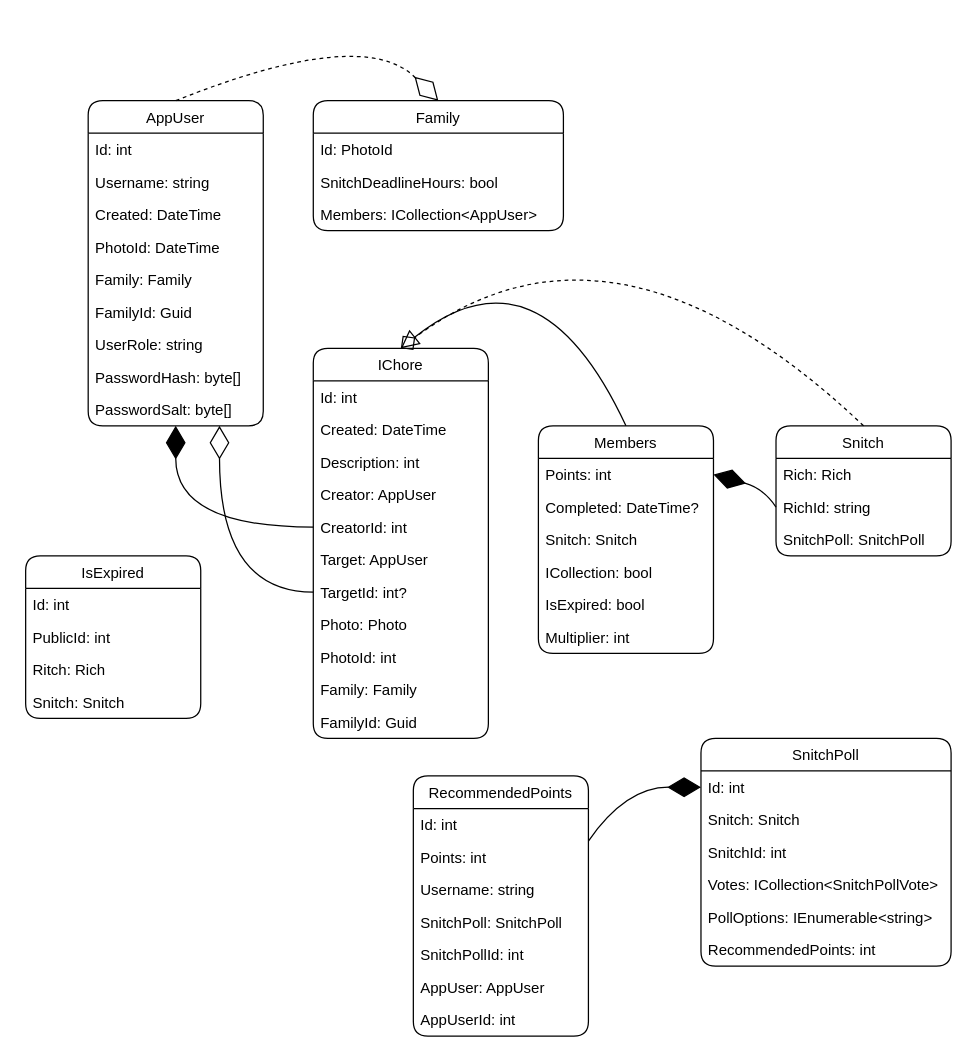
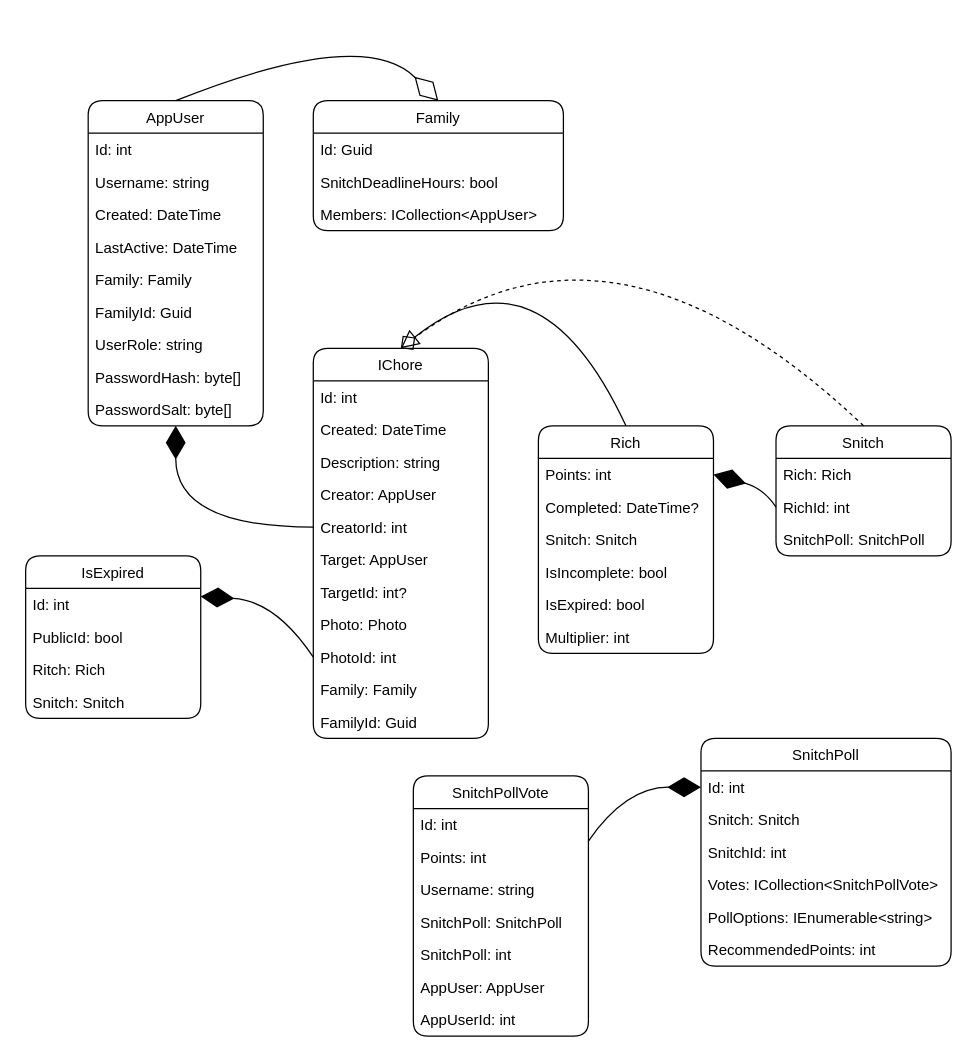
(293, 63) -> (293, 63)
(362, 150) -> (348, 150)
(161, 248) -> (171, 248)
(625, 443) -> (625, 443)
(377, 463) -> (390, 463)
(834, 508) -> (821, 508)
(236, 547) -> none
(605, 573) -> (613, 573)
none -> (279, 618)
(77, 638) -> (82, 638)
(500, 793) -> (500, 793)
(480, 955) -> (471, 955)
